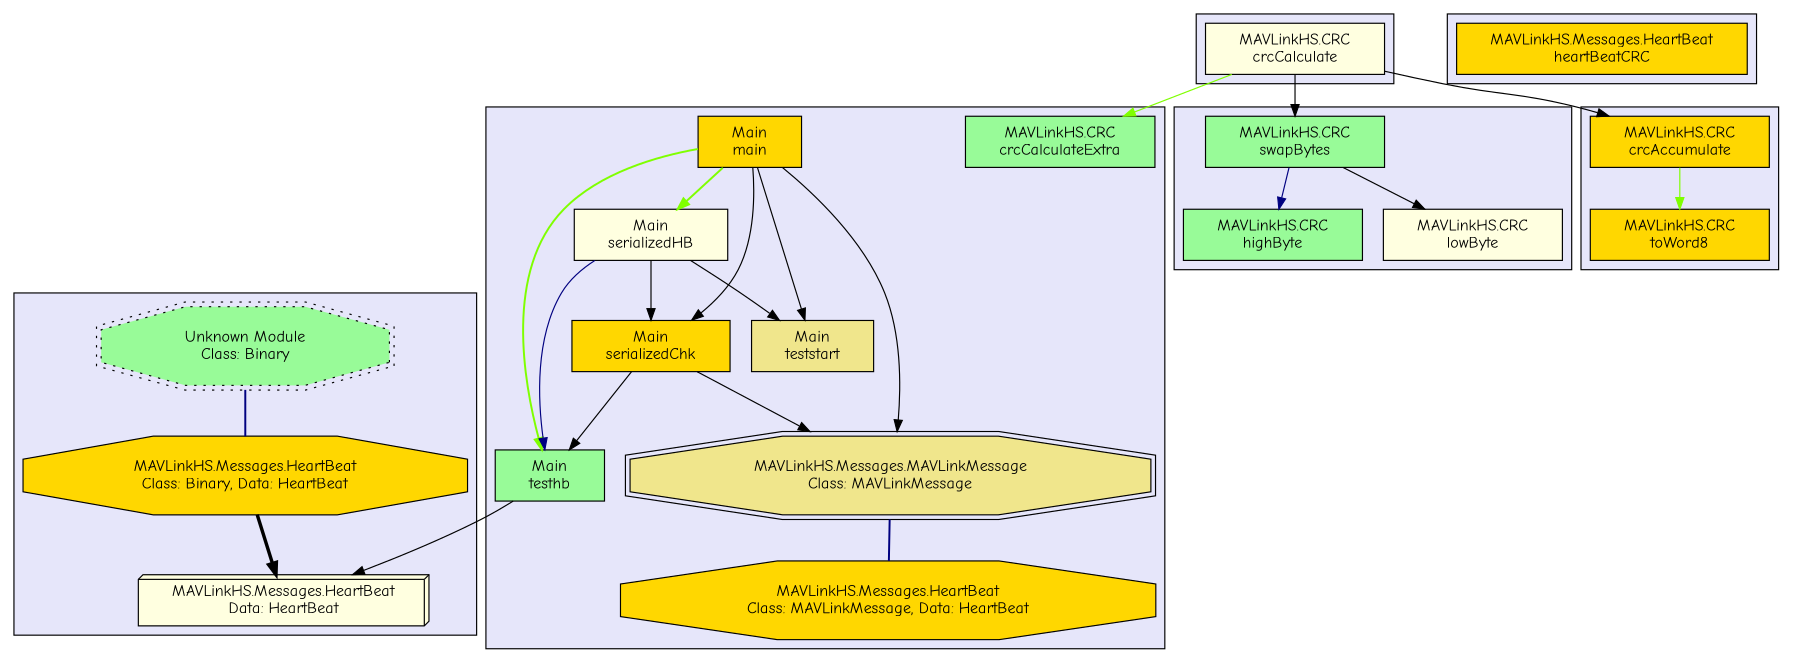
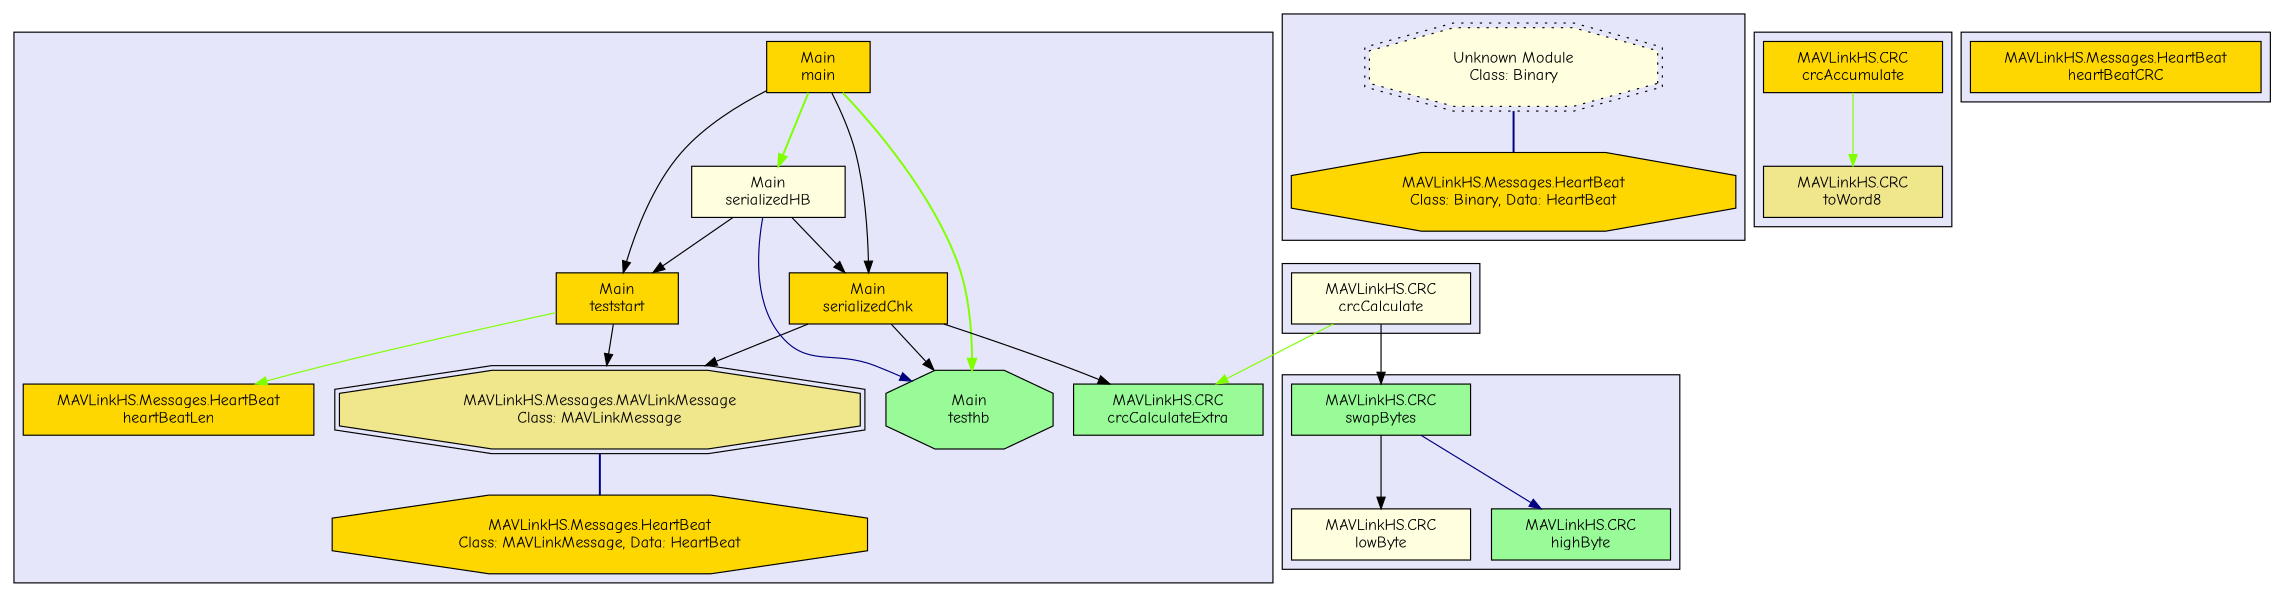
(1491, 92) -> none
(1680, 235) -> (1853, 192)
(877, 277) -> (611, 339)
(245, 346) -> (1514, 67)
(813, 346) -> (617, 298)
none -> (1022, 351)
none -> (169, 410)
(550, 475) -> (970, 410)
(284, 600) -> none
